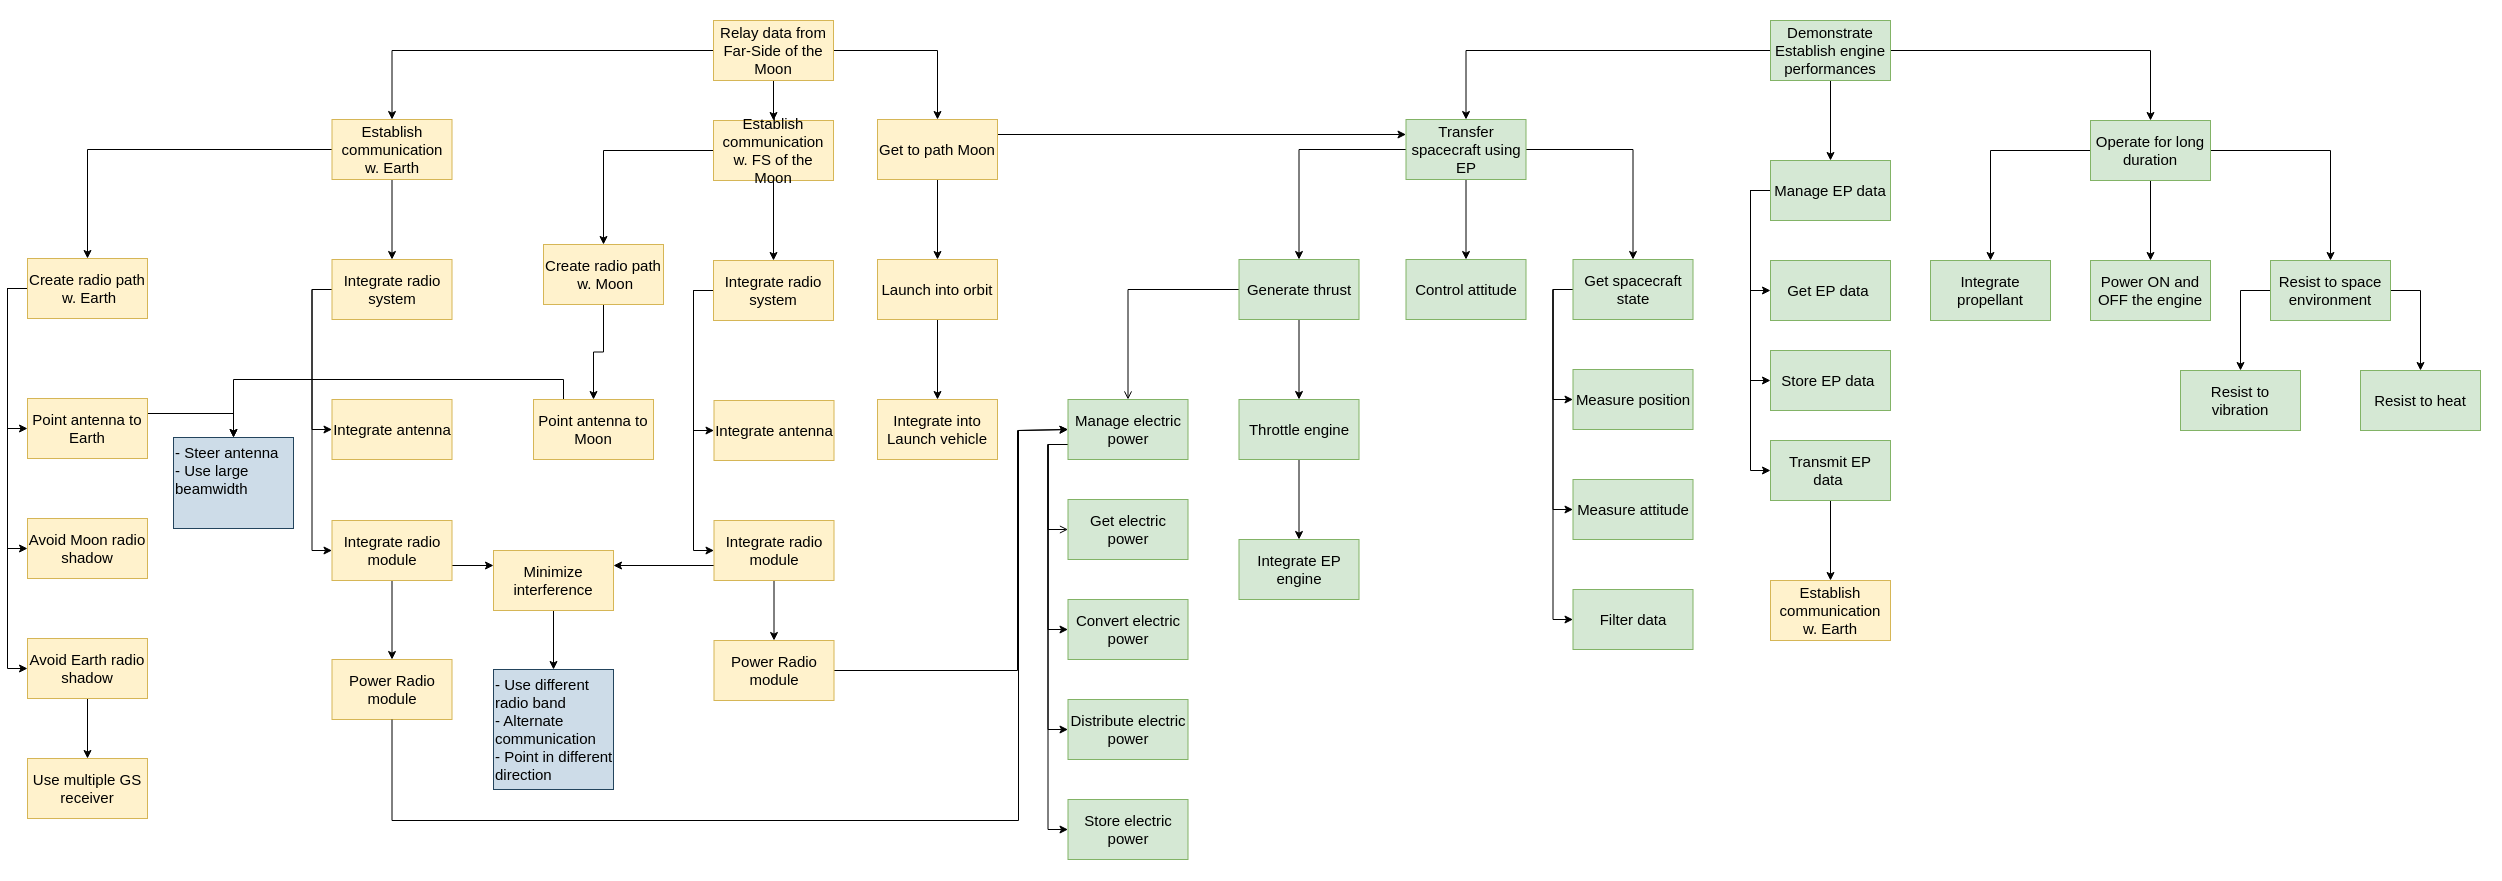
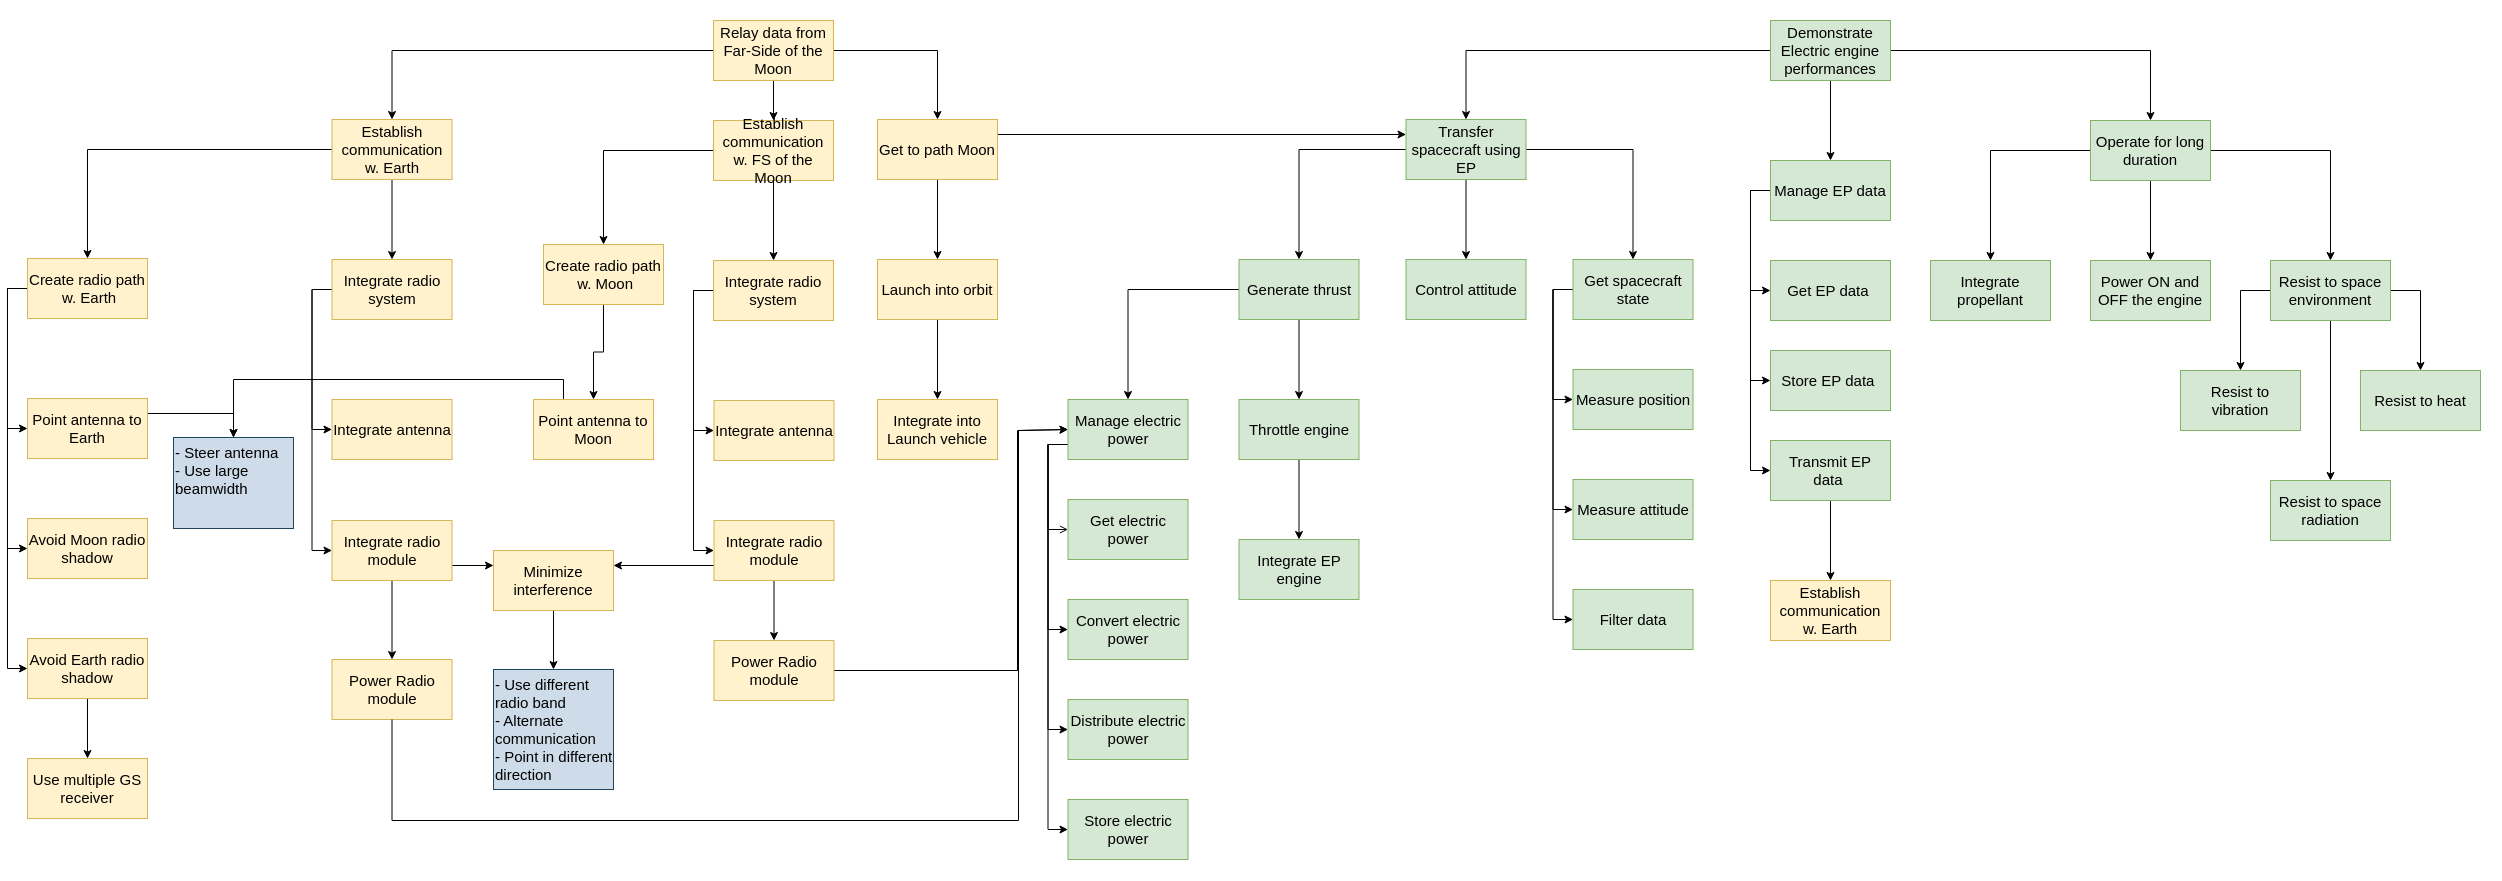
(1831, 51) -> (1831, 51)
(1128, 392) -> (1128, 391)
none -> (2331, 397)
none -> (2331, 511)
